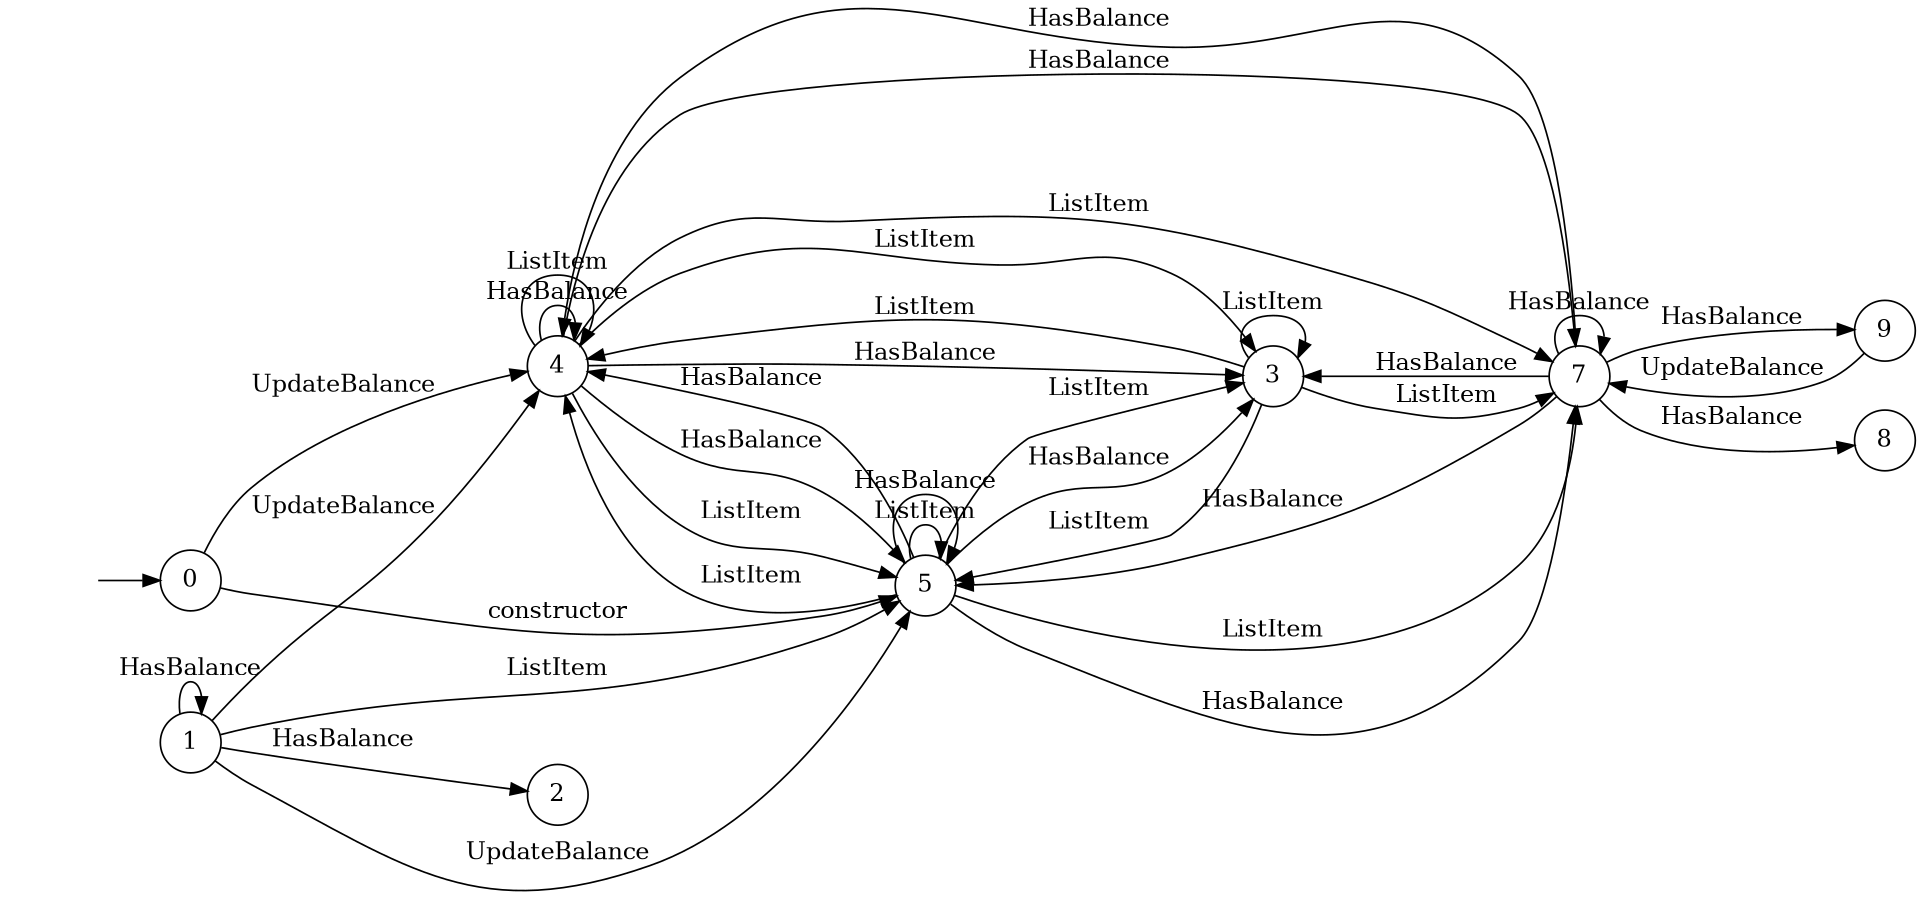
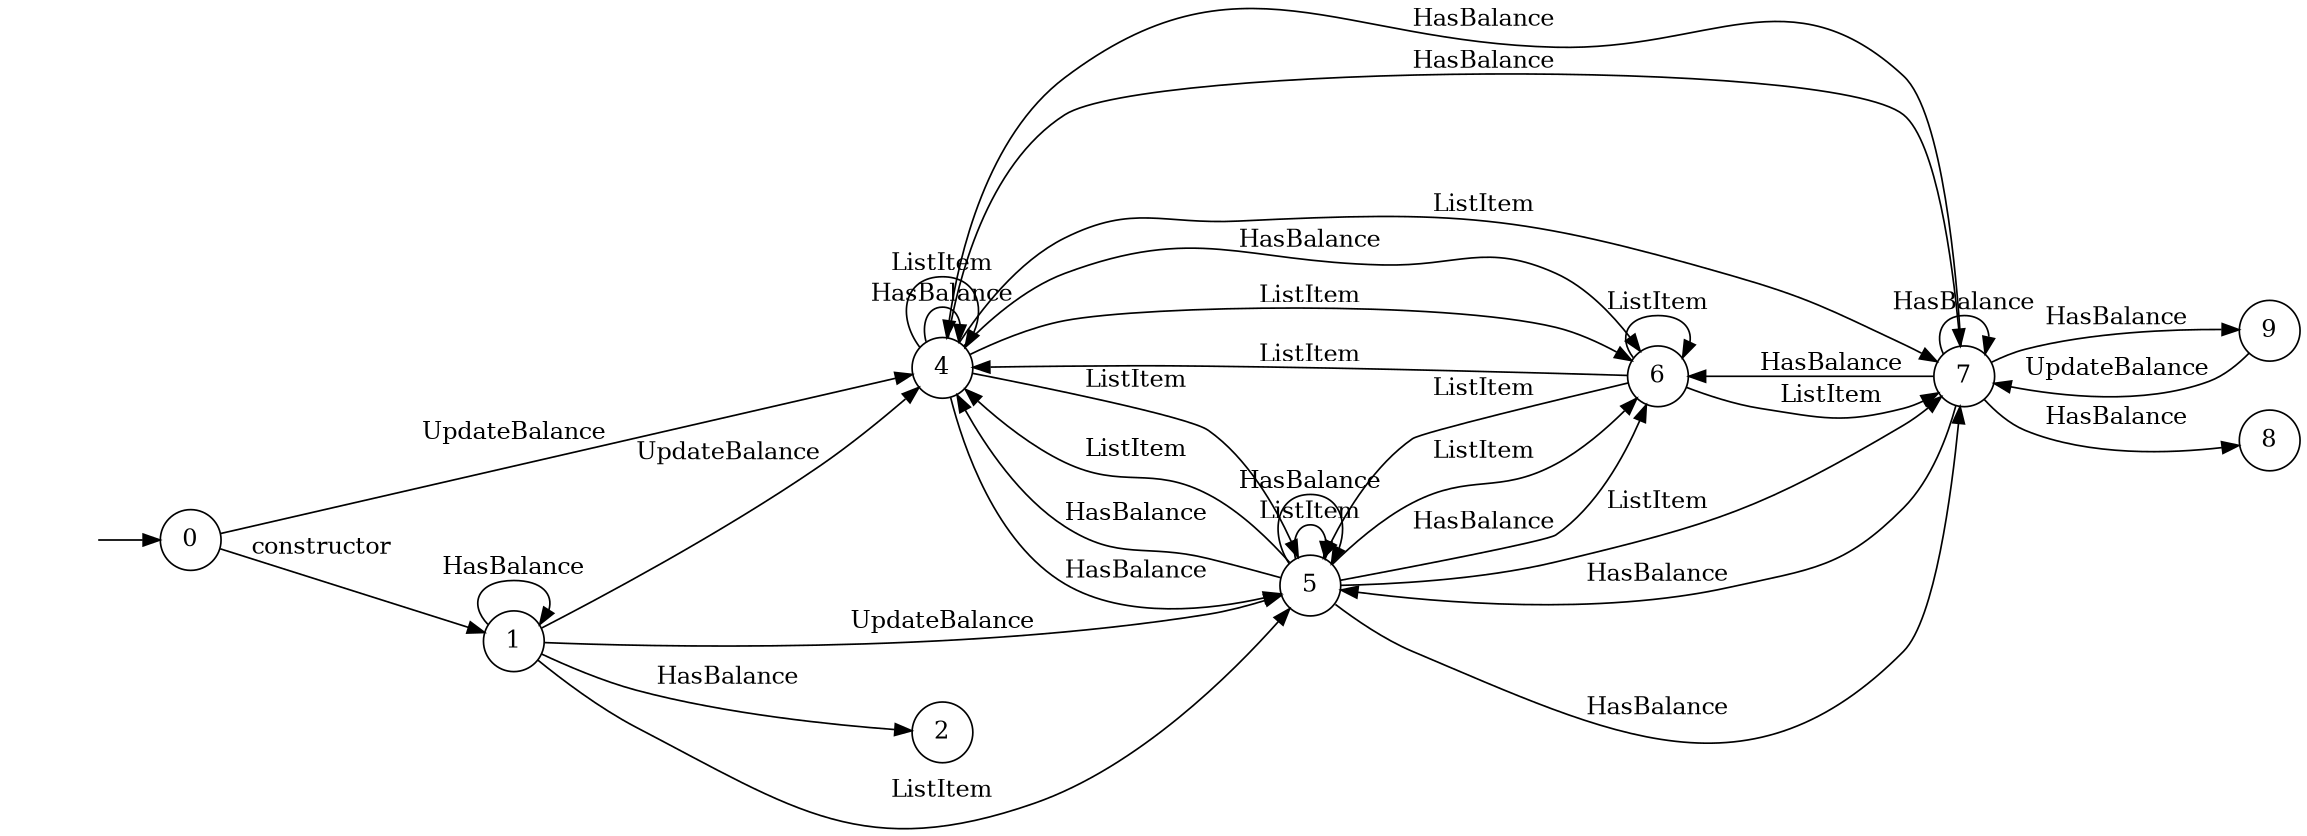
(1273, 376) -> (1658, 376)
(550, 633) -> (344, 588)
